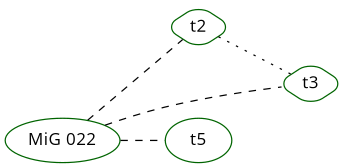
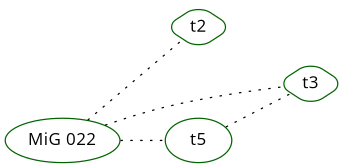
(255, 56) -> (258, 110)
(135, 80) -> (135, 80)
(192, 101) -> (192, 101)
(143, 140) -> (143, 140)
